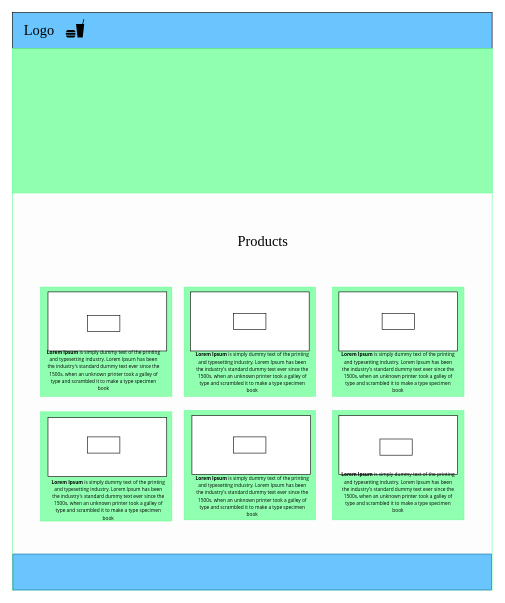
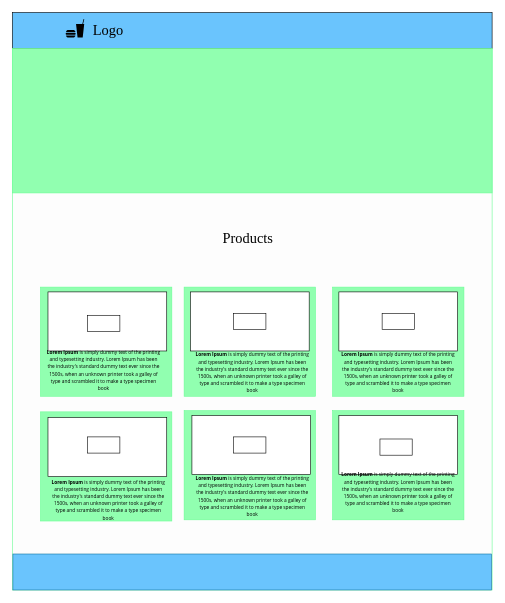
(39, 30) -> (108, 30)
(263, 242) -> (248, 239)
